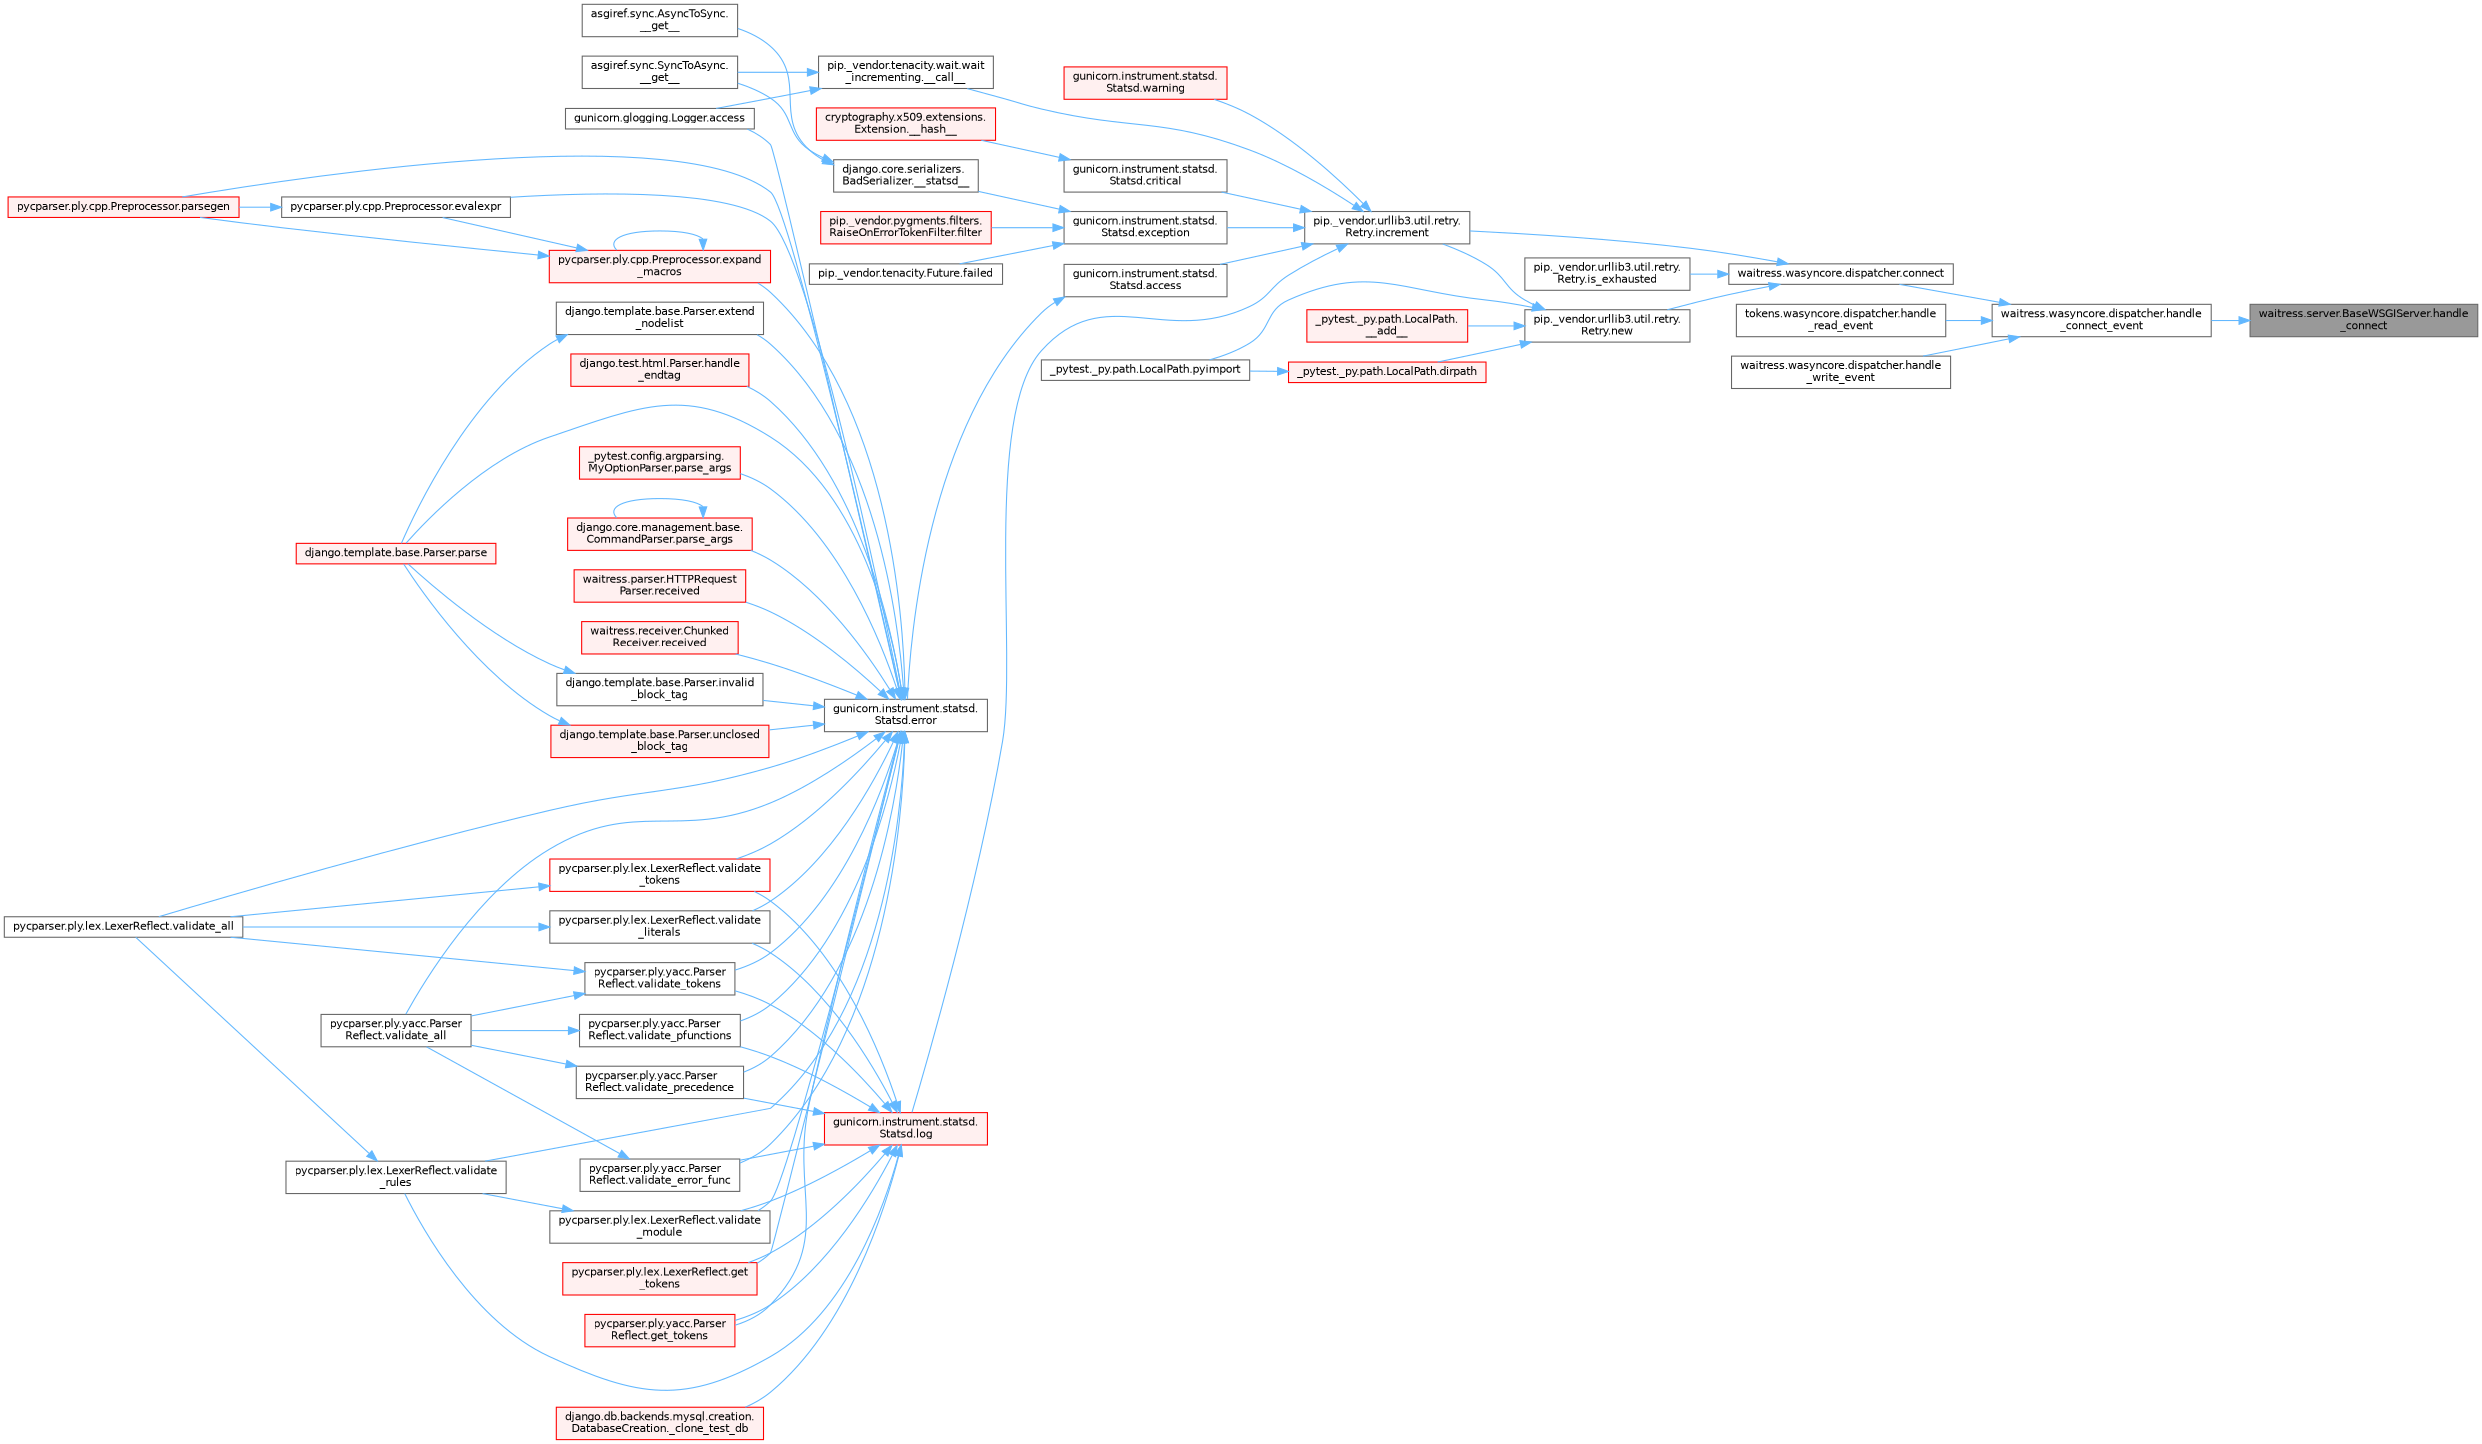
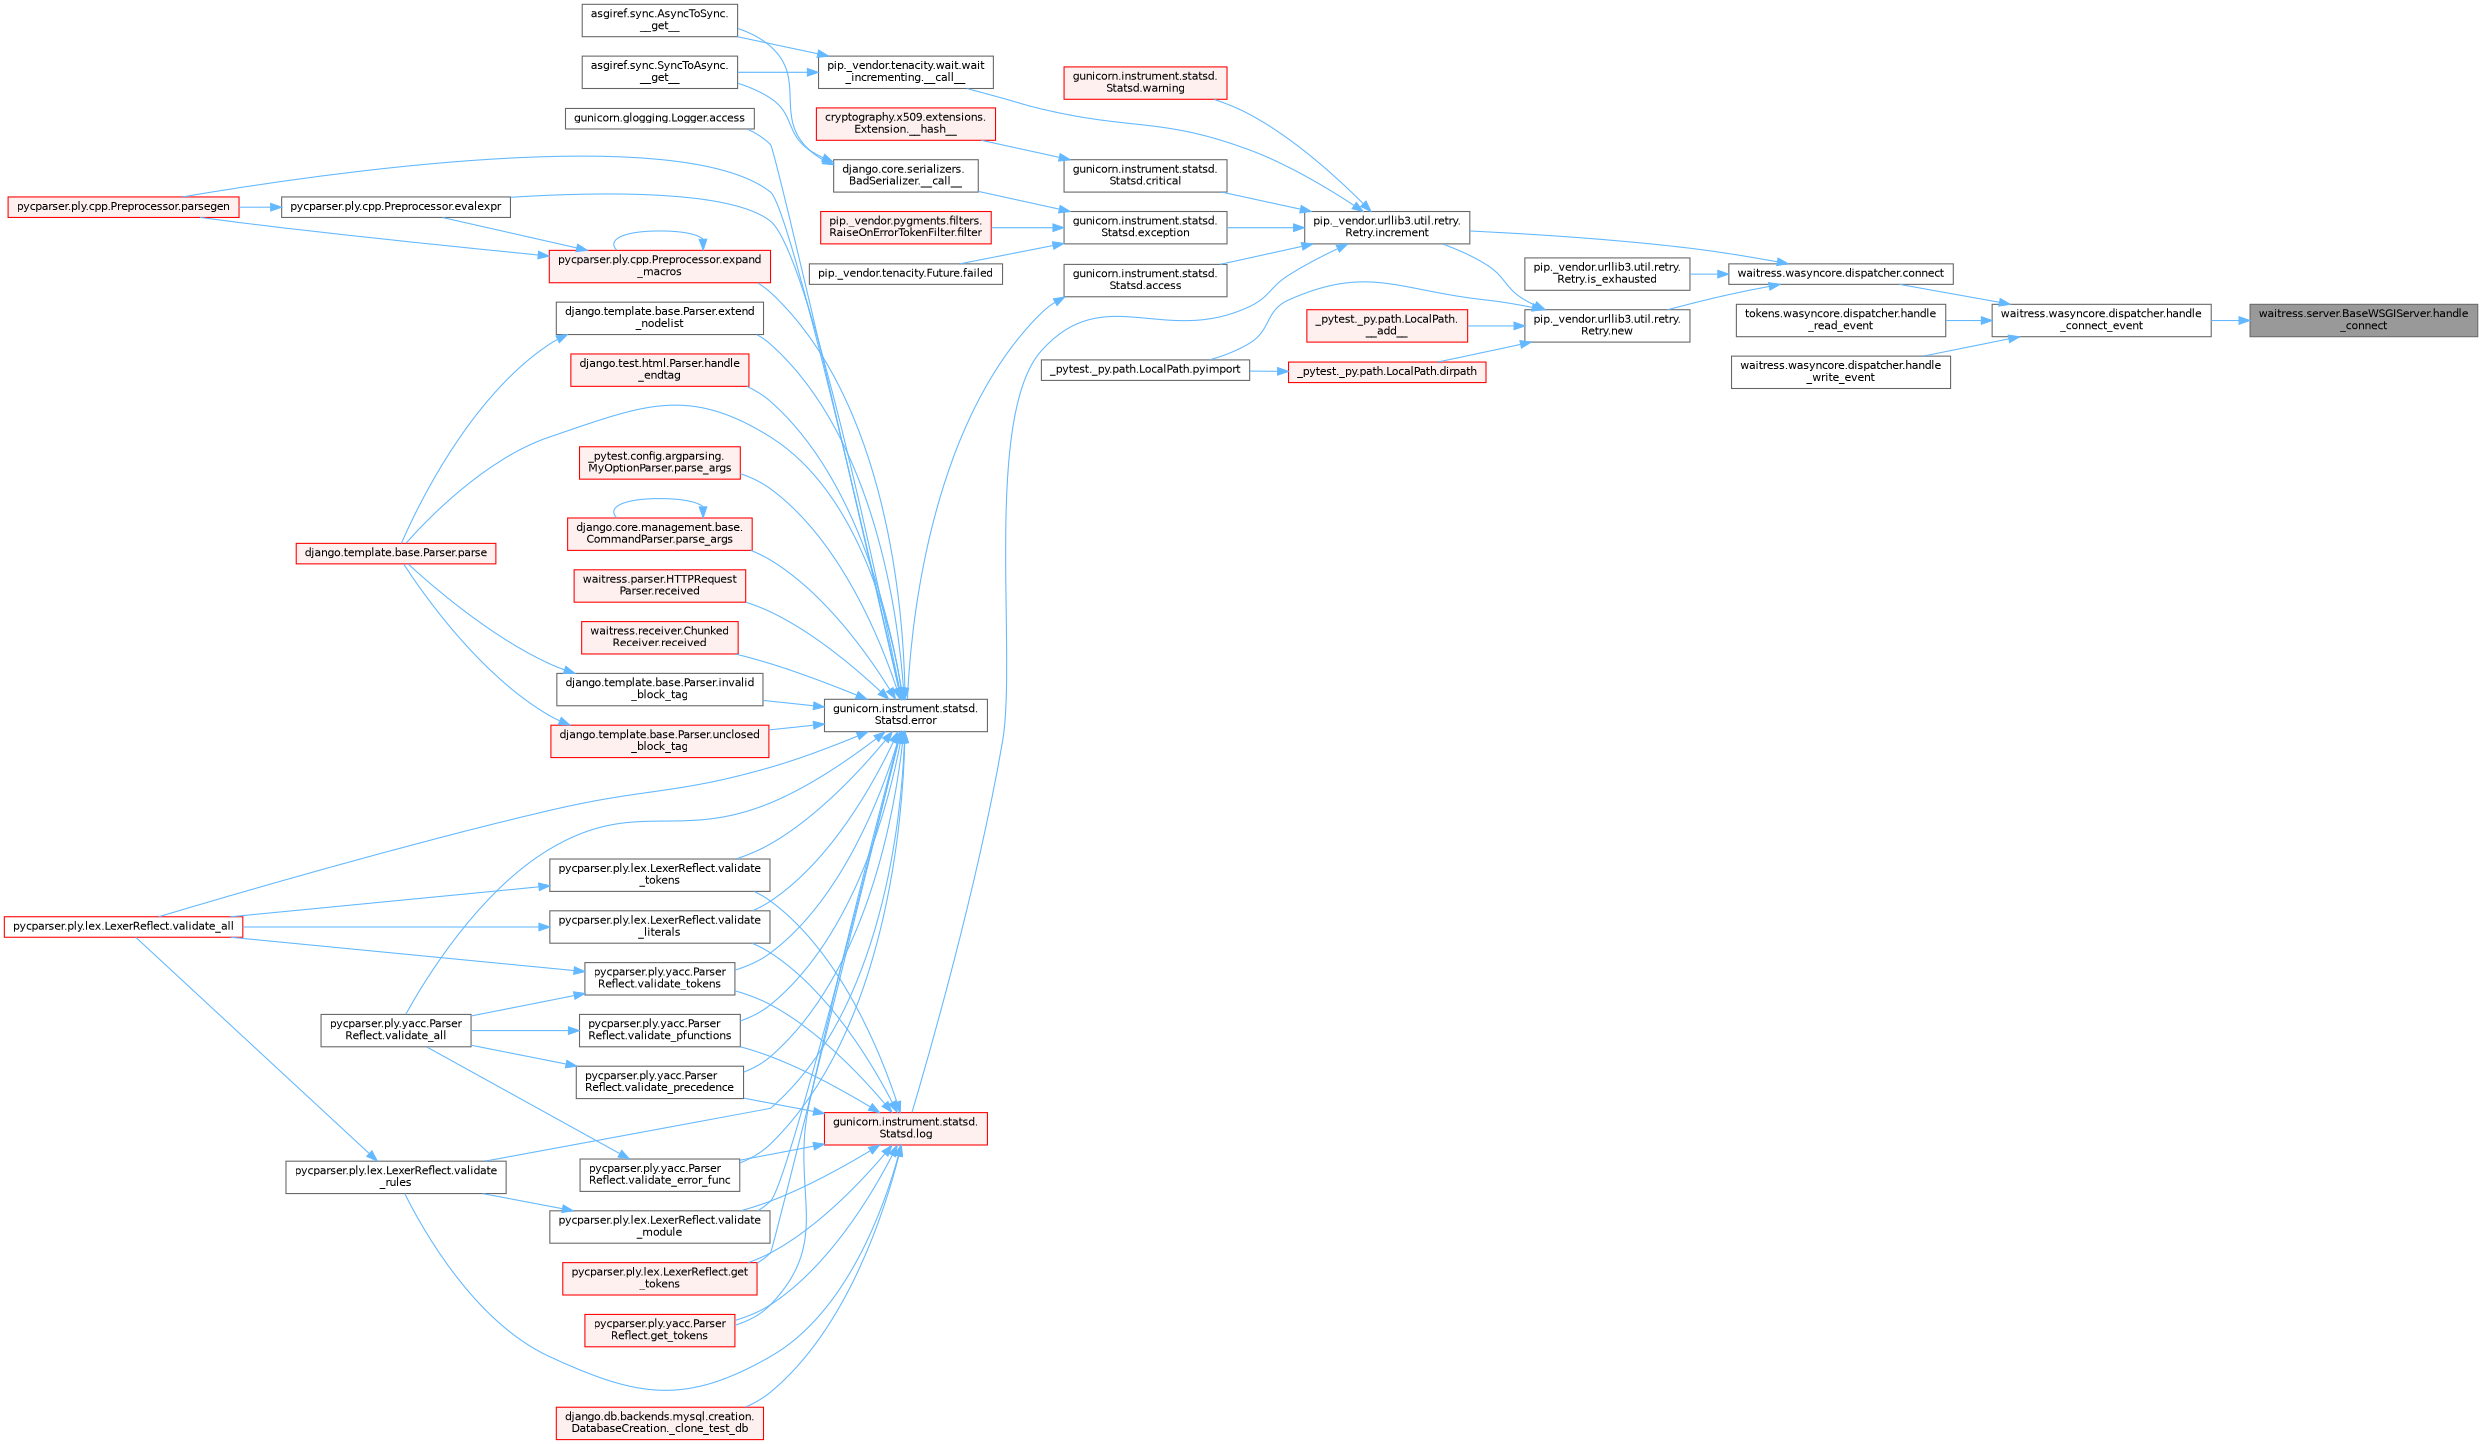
(761, 100) -> (779, 46)
(906, 176) -> (906, 176)
(660, 875) -> (660, 875)
(124, 927) -> (124, 927)
